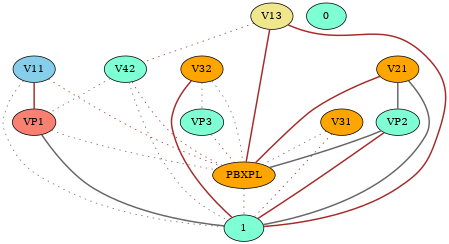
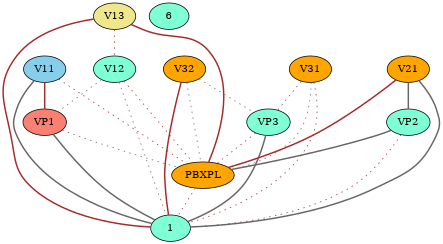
(326, 16) -> (169, 16)
(125, 69) -> (115, 69)
none -> (289, 96)
(321, 176) -> (308, 206)
none -> (239, 190)
(75, 194) -> (50, 176)
